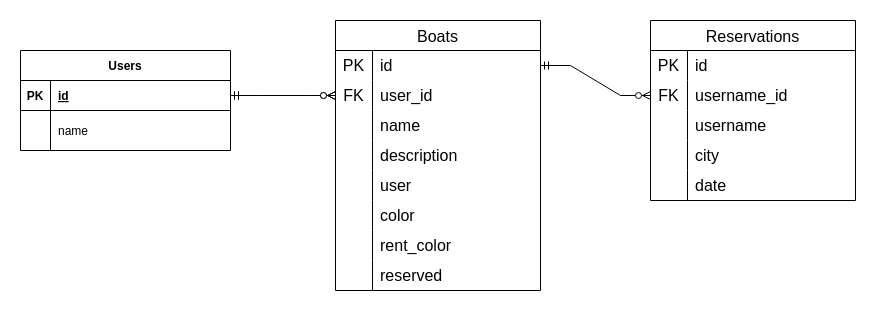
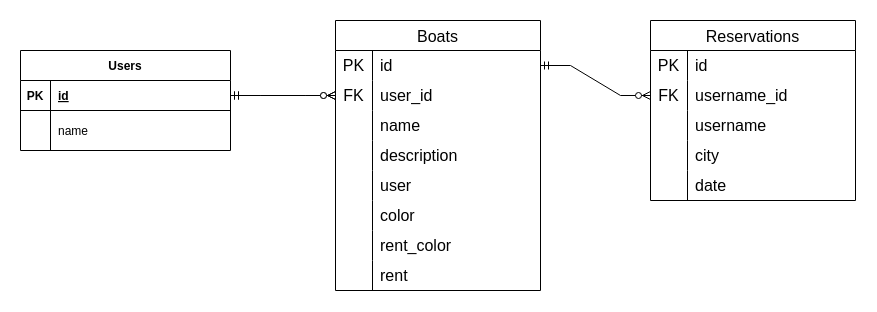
(416, 276) -> (398, 276)
